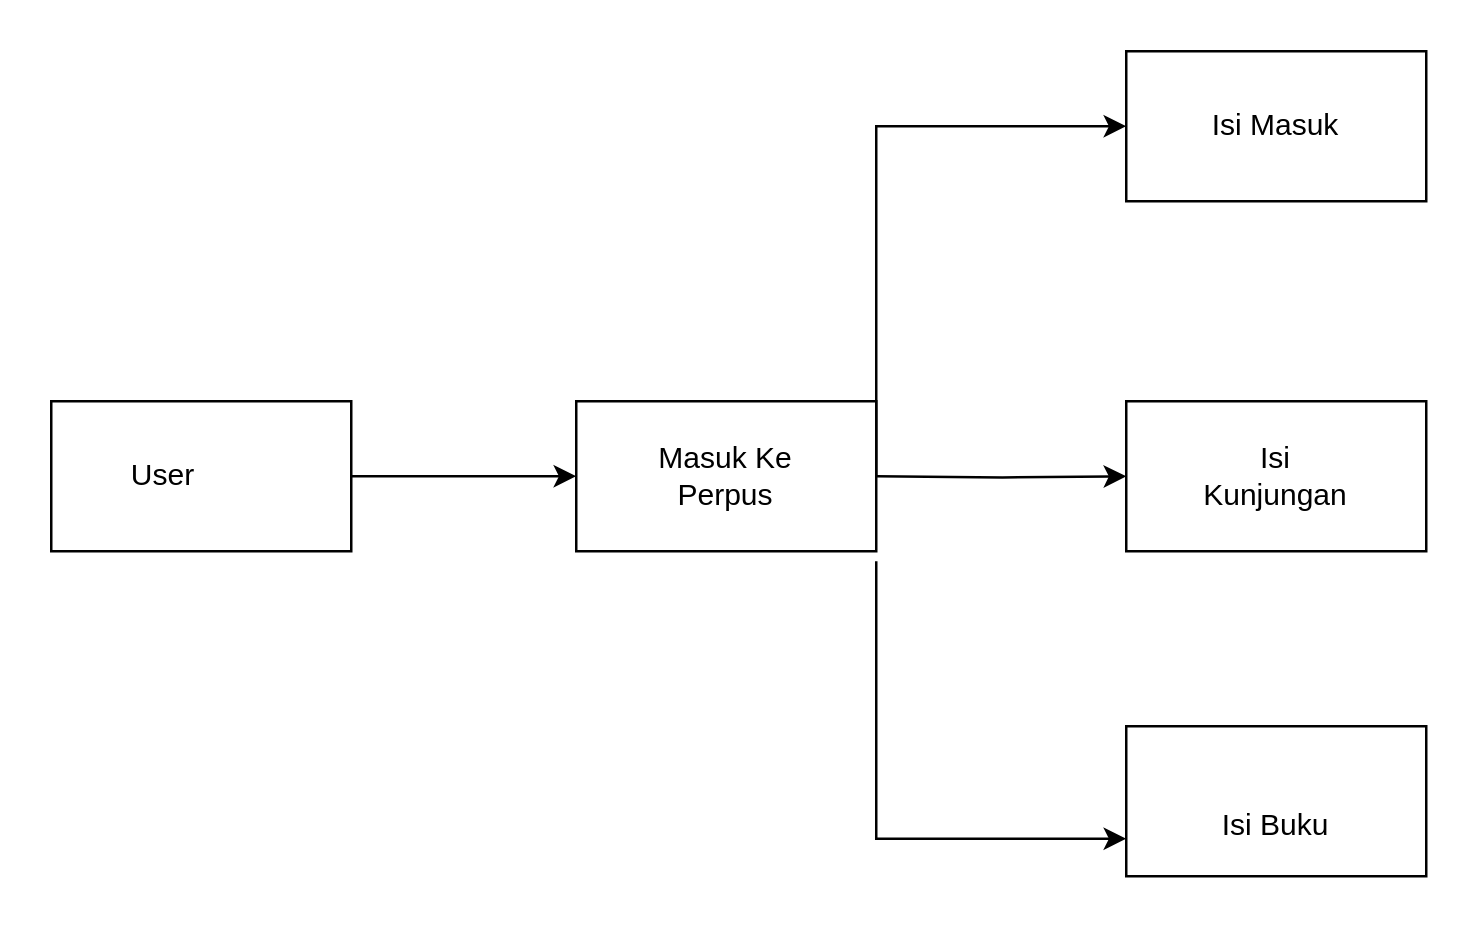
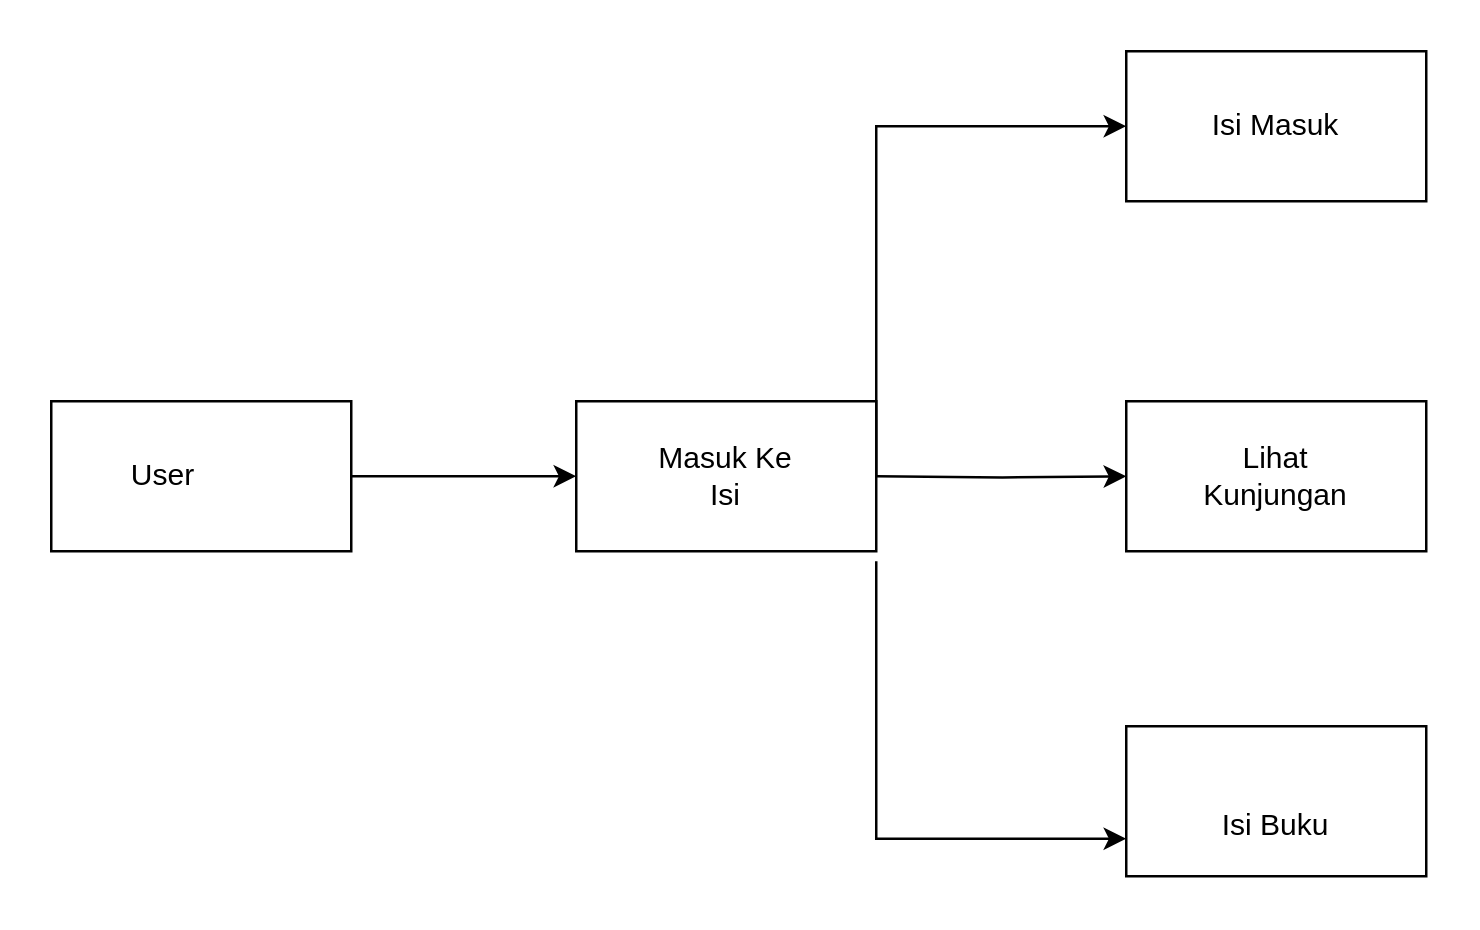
(726, 476) -> (726, 476)
(1276, 476) -> (1276, 476)
